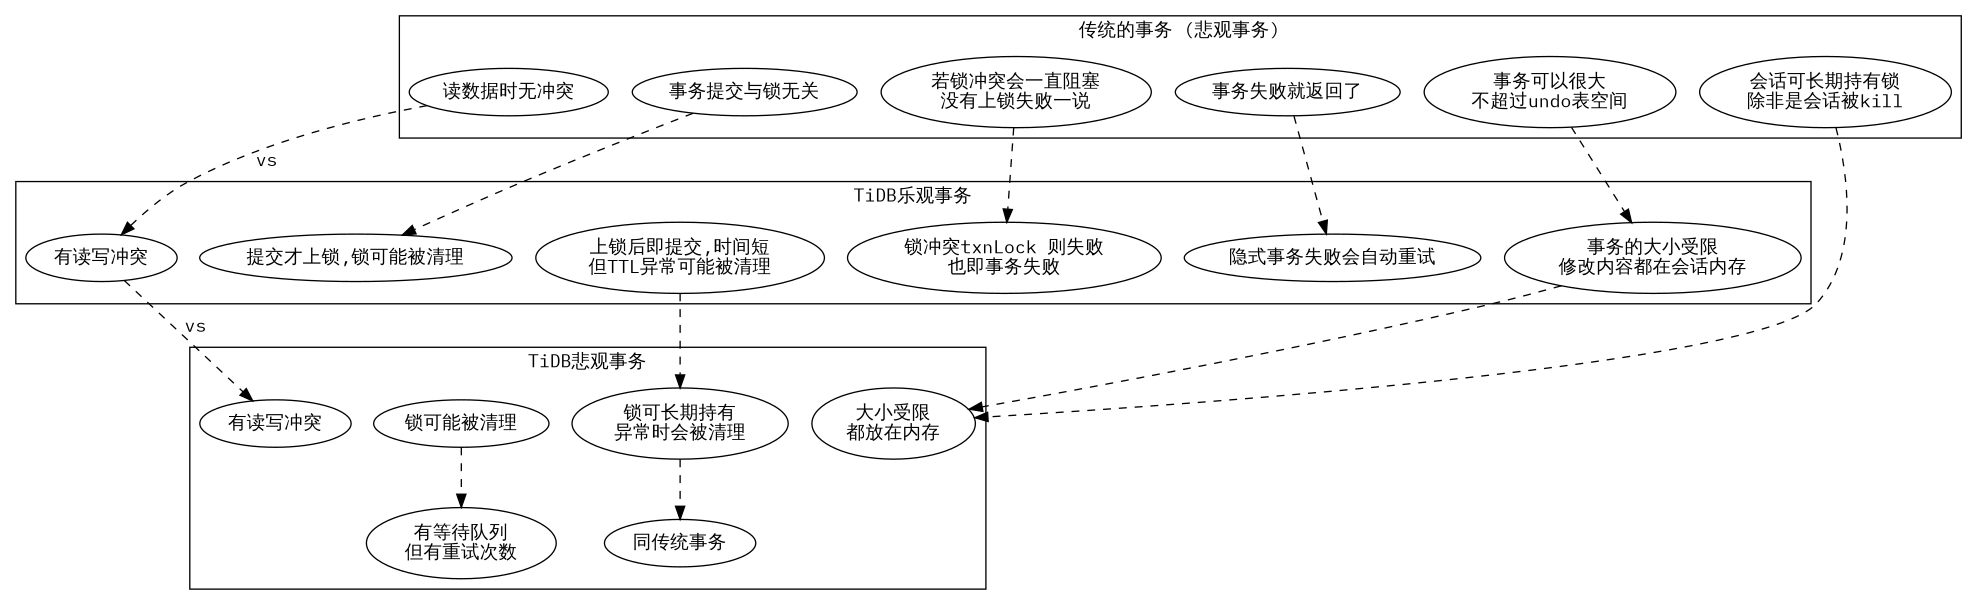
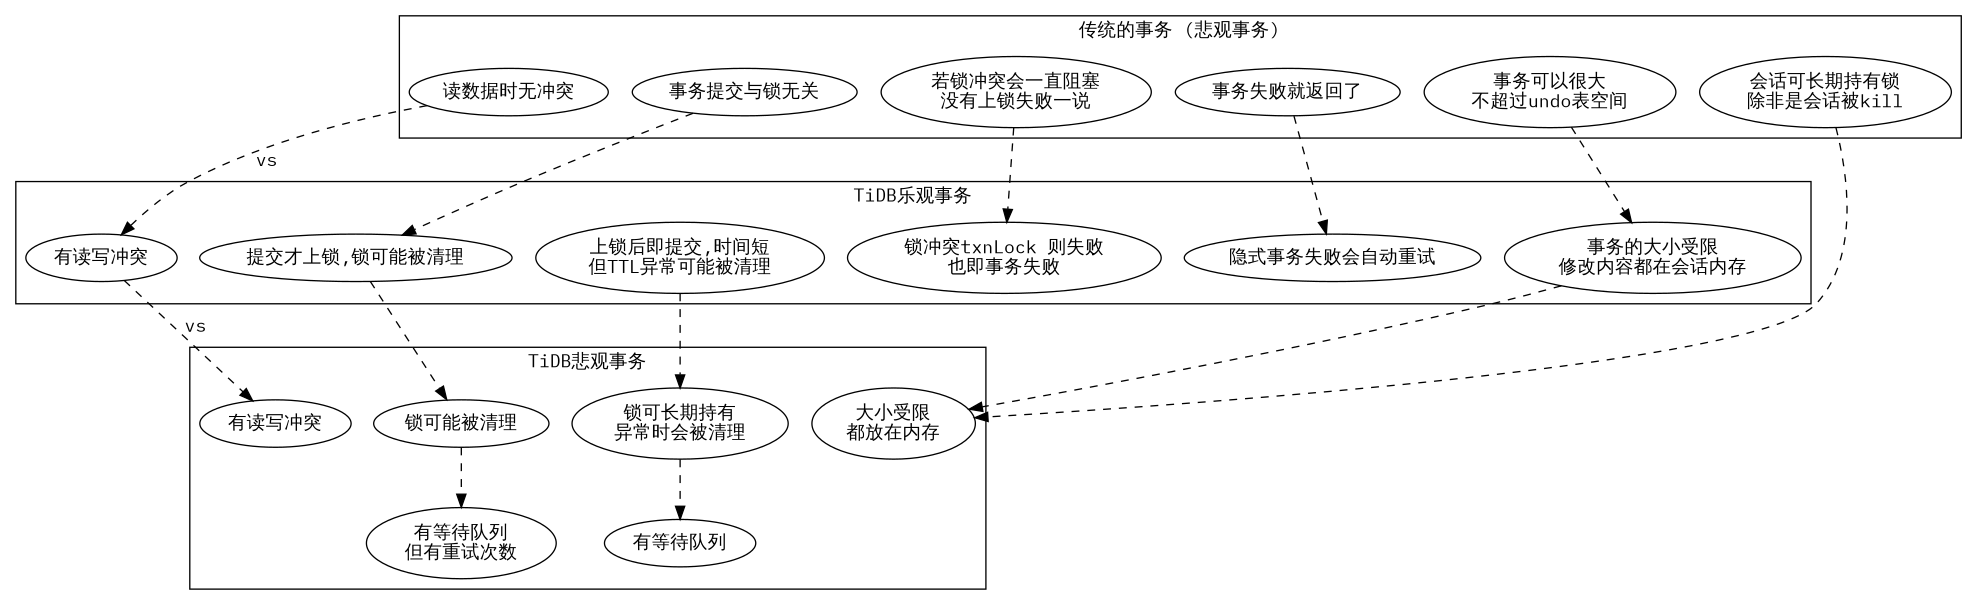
none -> (405, 335)
(680, 543) -> (680, 543)
